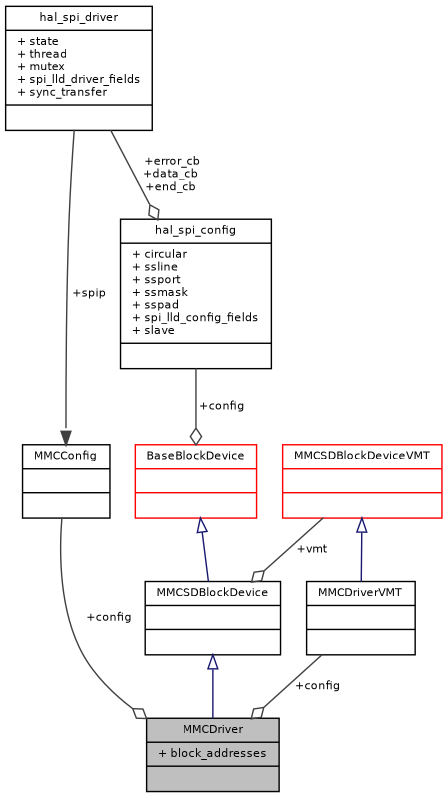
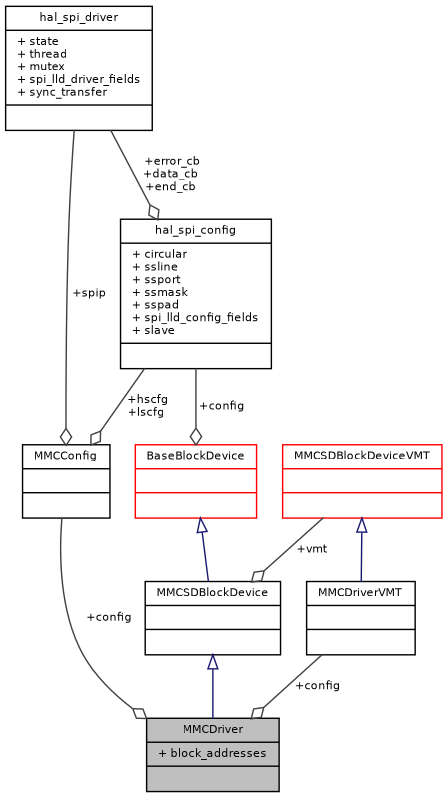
(67, 279) -> (67, 279)
none -> (123, 400)
